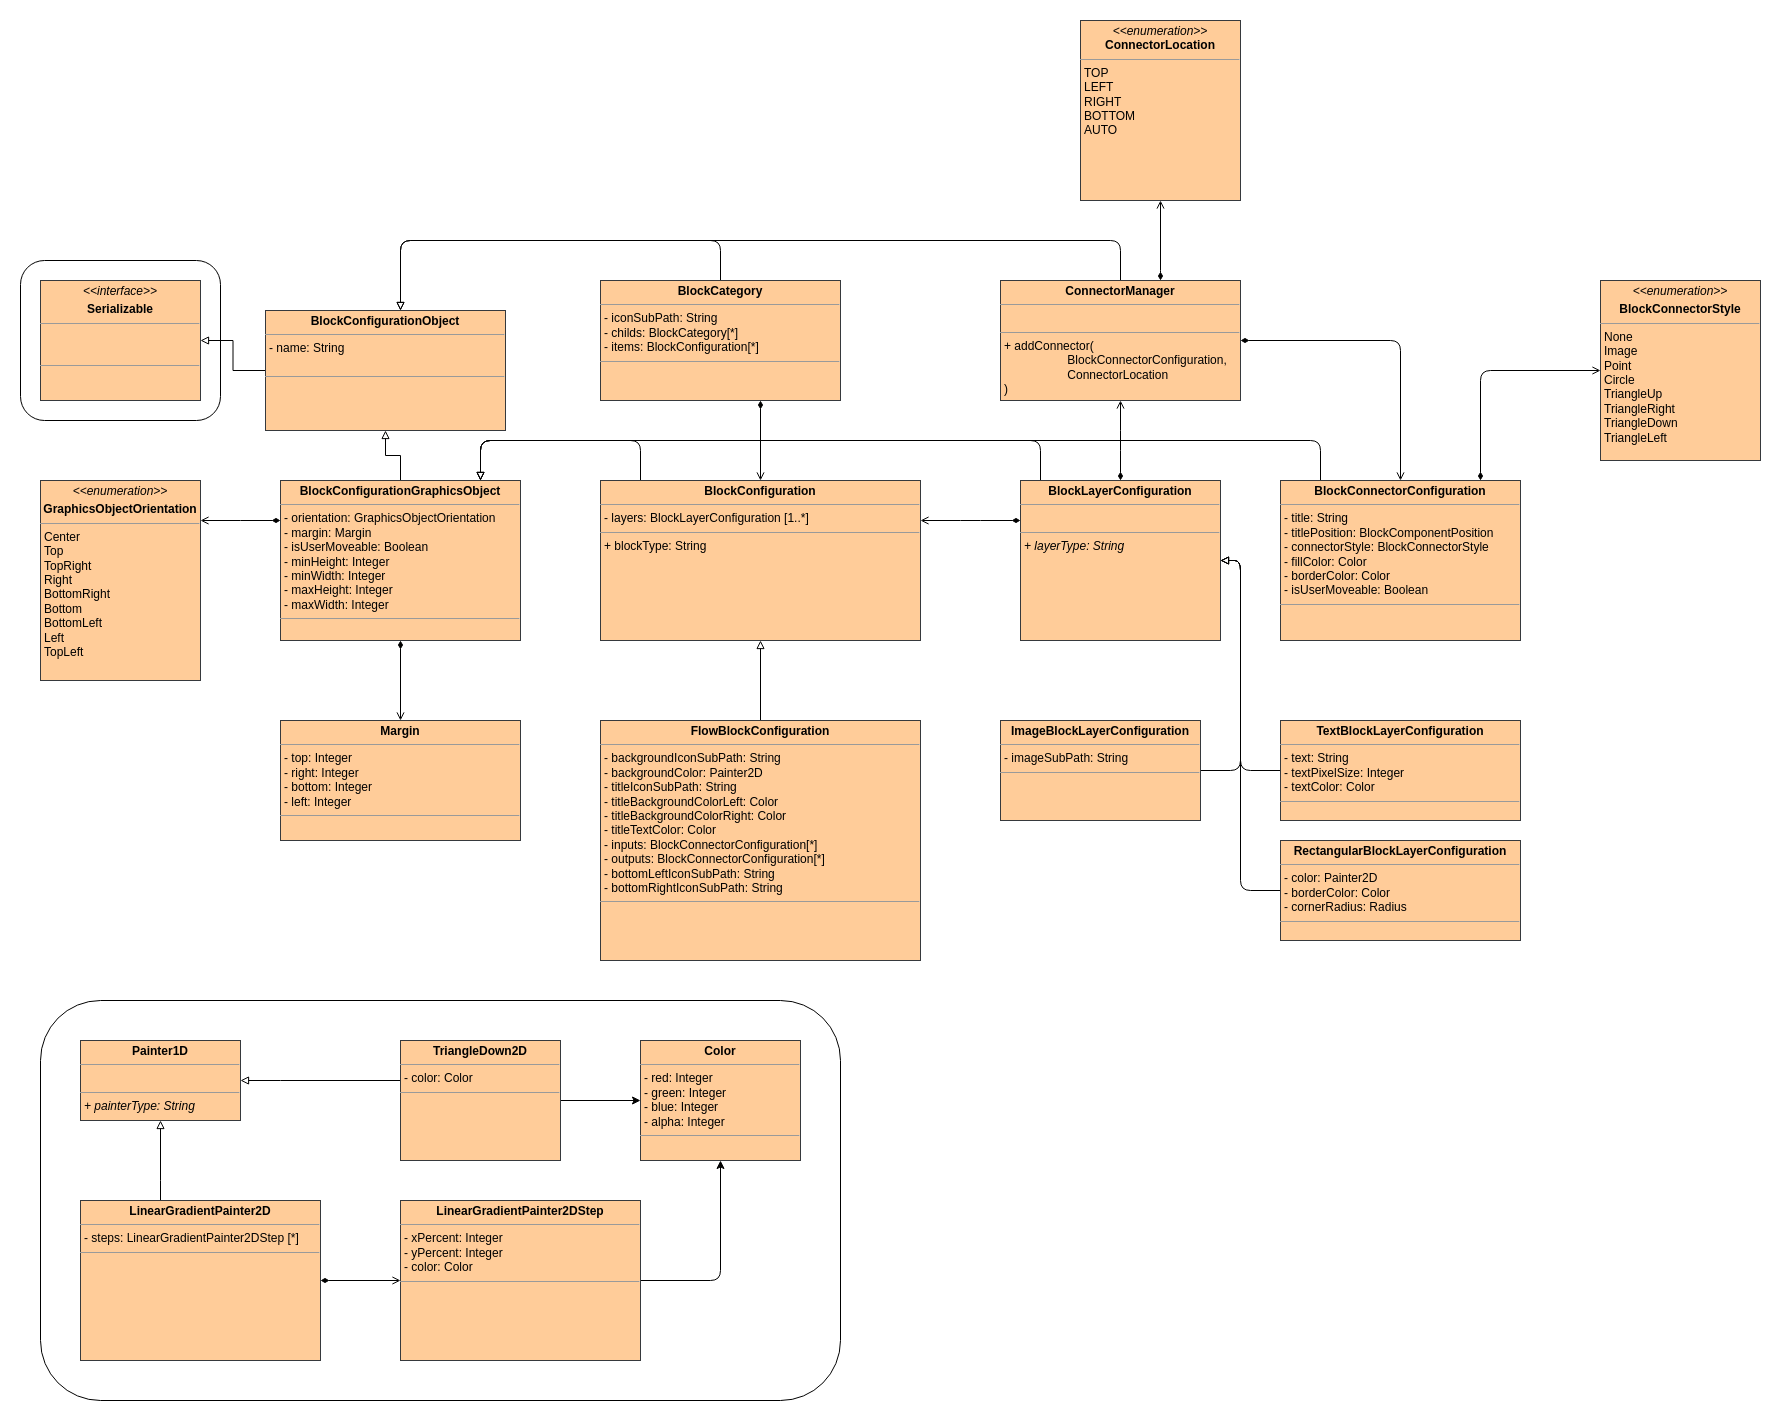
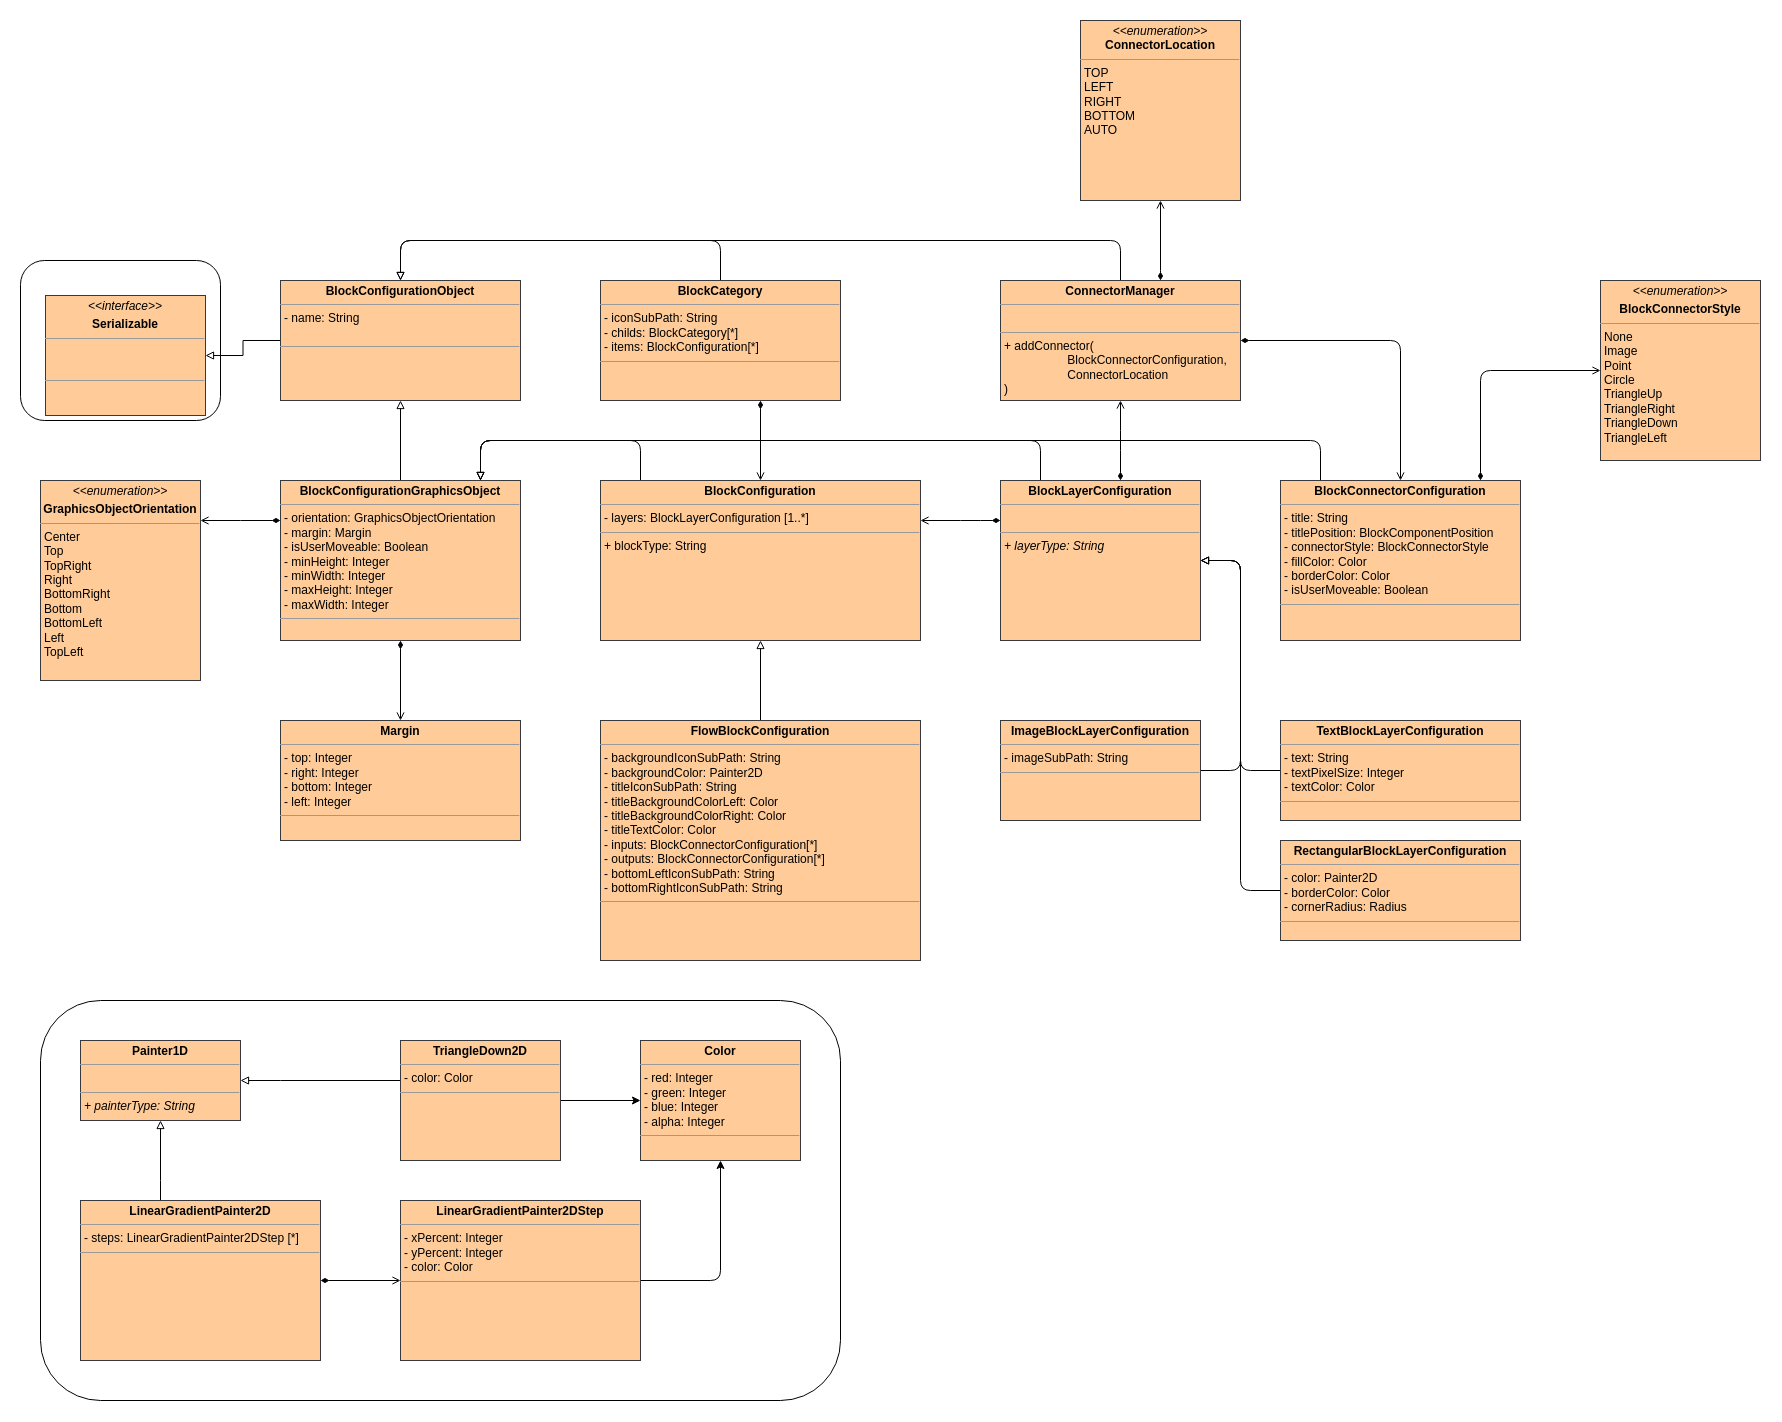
(121, 341) -> (126, 356)
(386, 371) -> (401, 341)
(1121, 561) -> (1101, 561)
